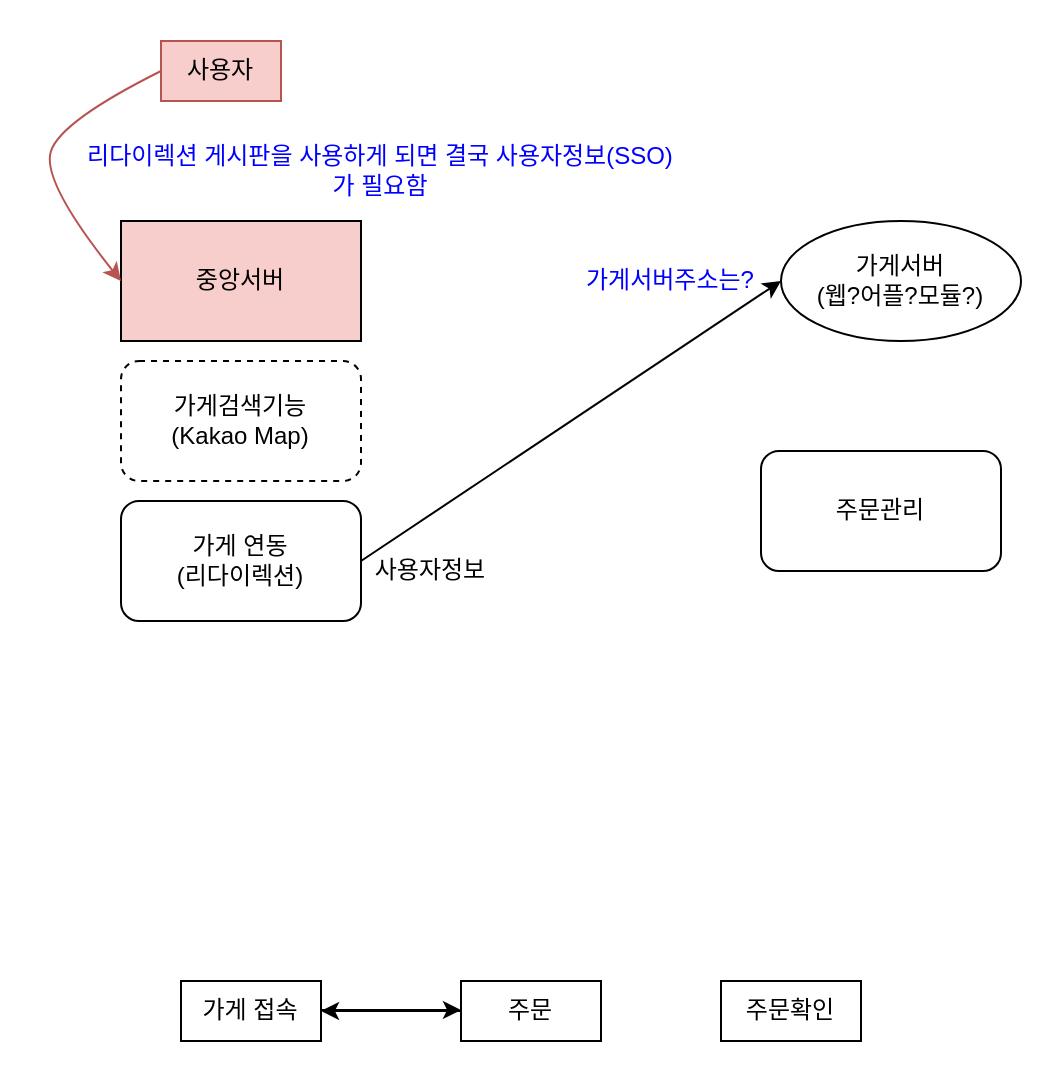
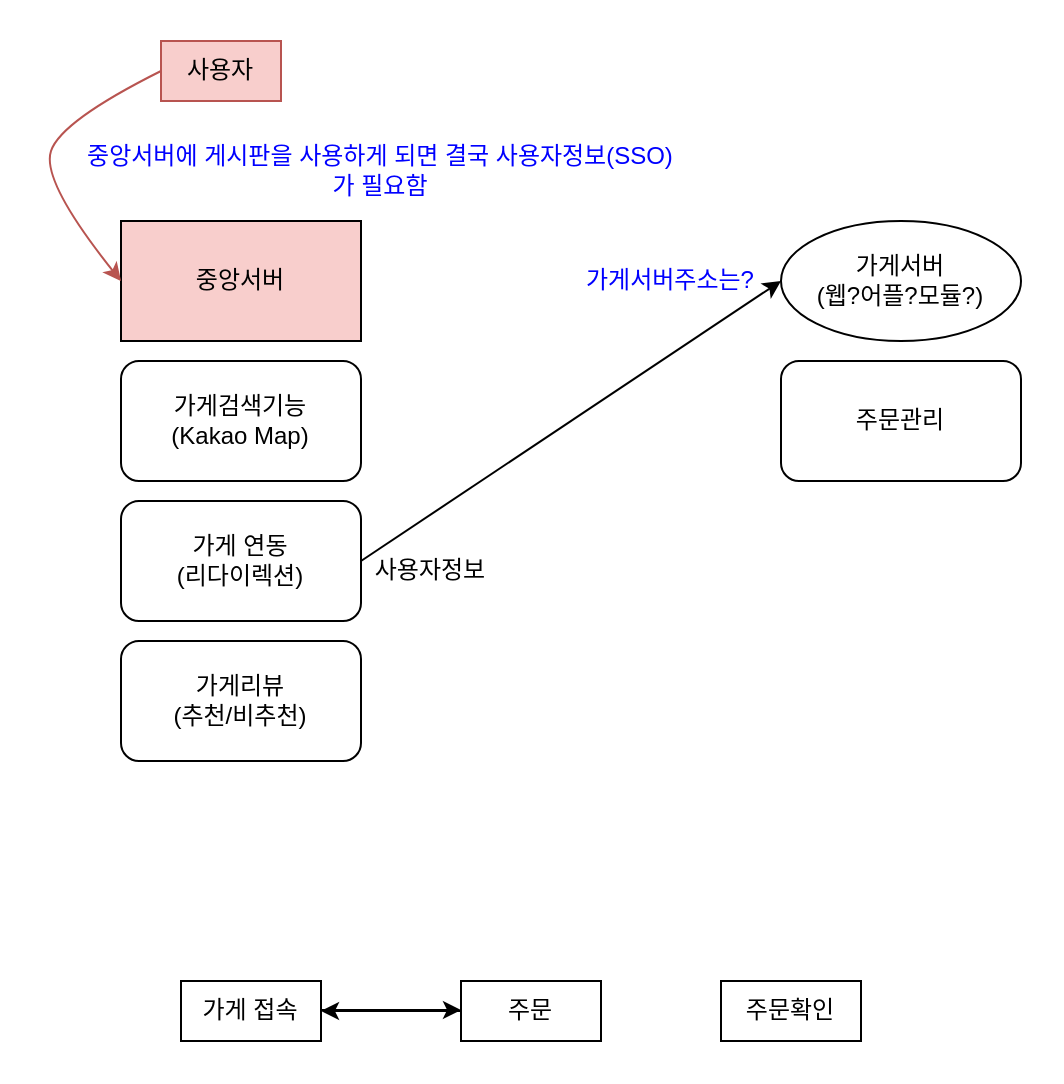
(381, 171) -> (381, 171)
(241, 421) -> (241, 421)
(881, 511) -> (901, 421)
none -> (241, 701)
